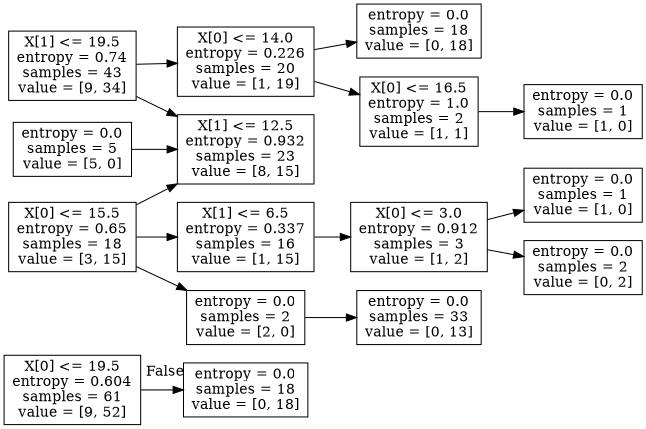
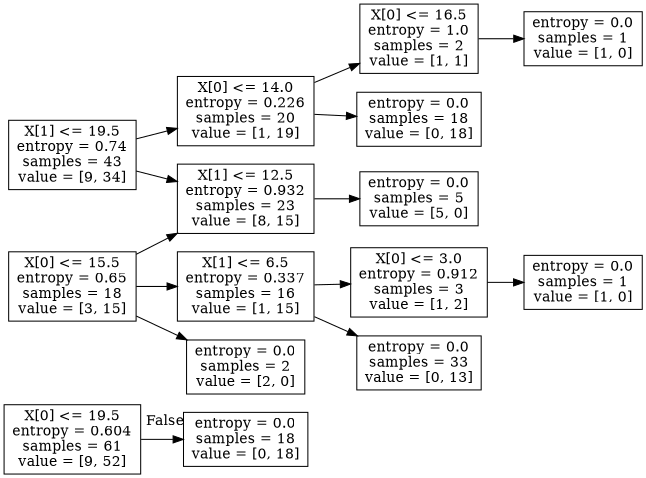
(149, 149) -> (332, 199)
(583, 268) -> none
(326, 318) -> (331, 324)
